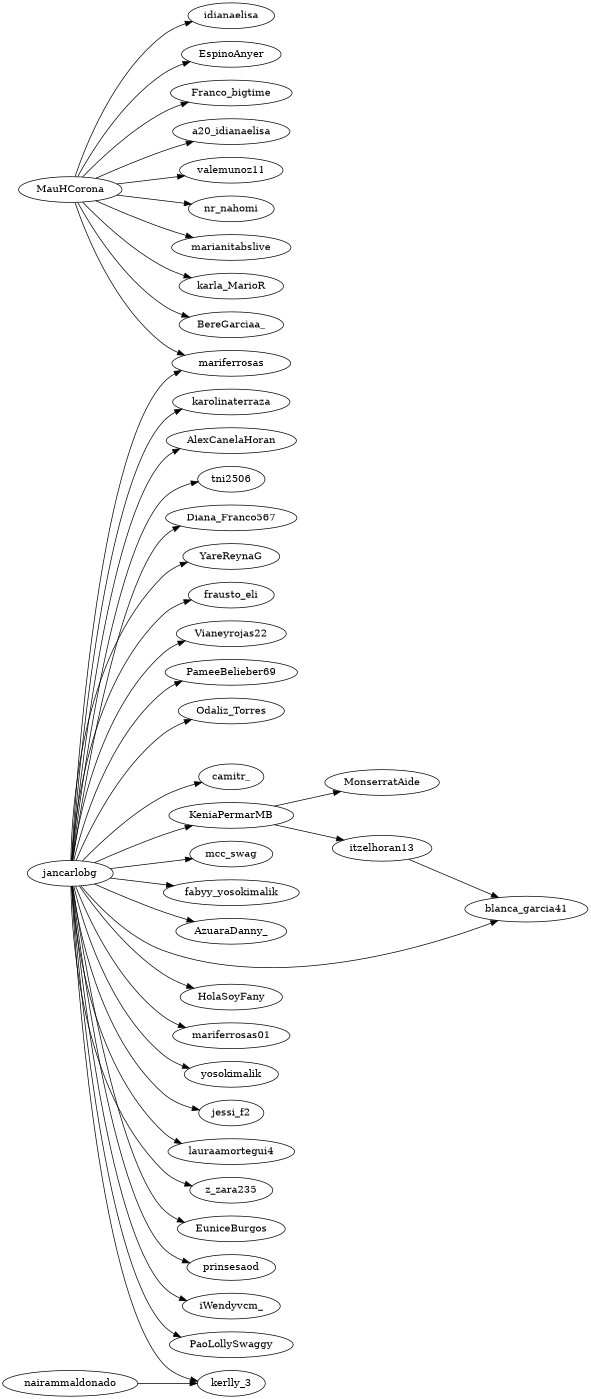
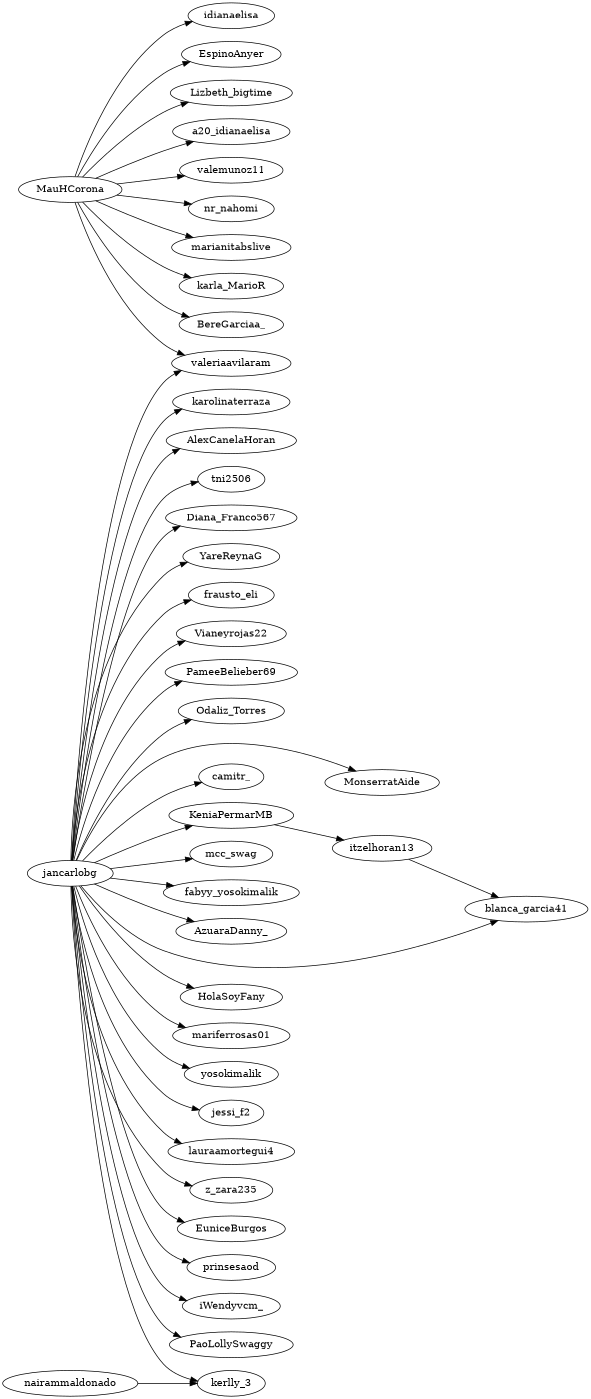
(231, 93) -> (231, 93)
(231, 363) -> (231, 363)
(304, 800) -> (189, 749)
